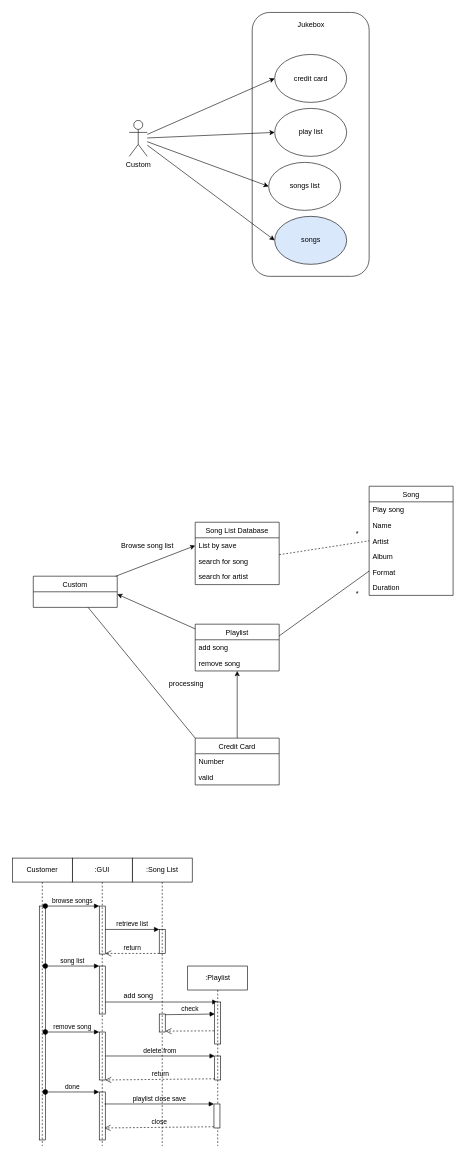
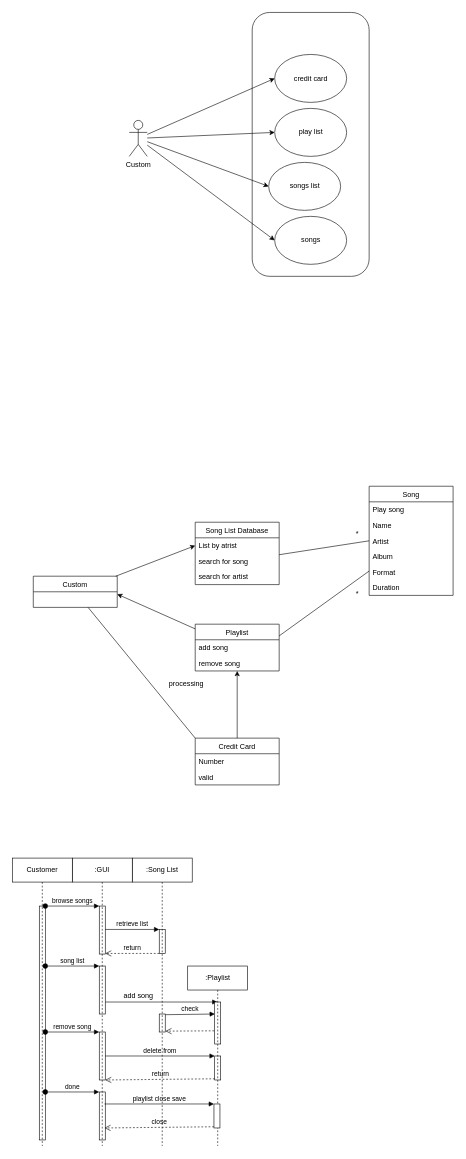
(311, 24) -> none
(311, 240) -> (311, 240)
(147, 546) -> none
(220, 546) -> (223, 546)
(324, 548) -> (324, 548)
